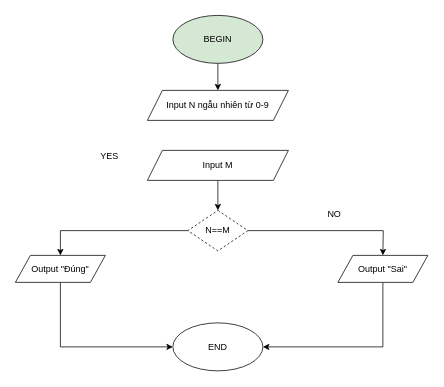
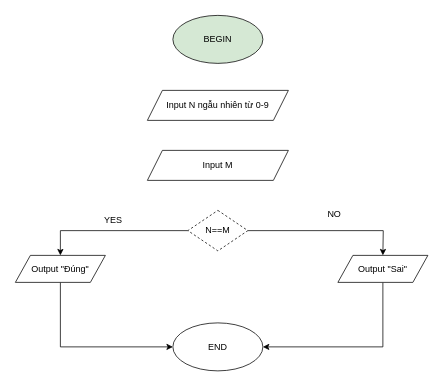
(218, 84) -> none
(109, 156) -> (113, 220)
(218, 204) -> none
